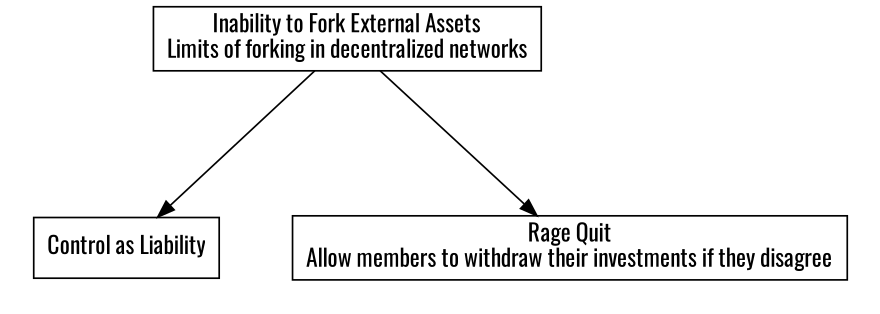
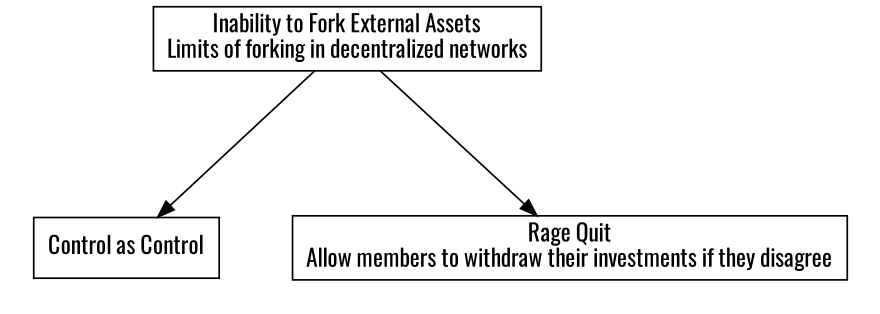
(126, 248) -> (126, 248)
